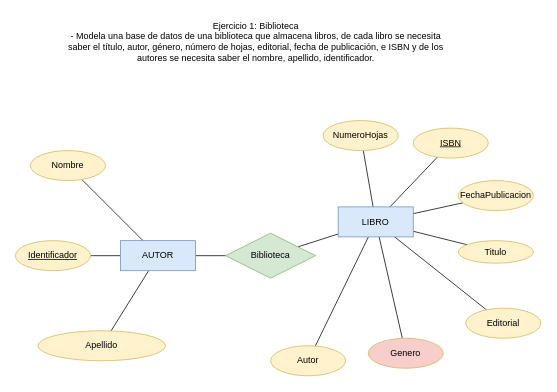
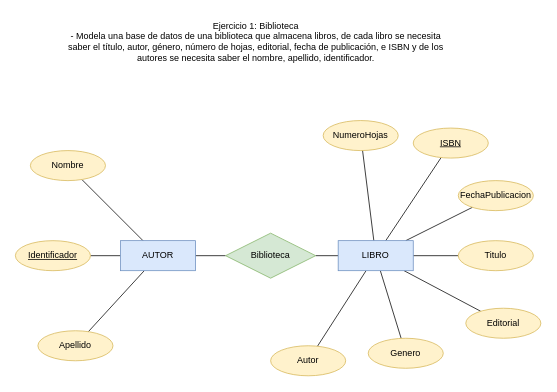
(375, 222) -> (375, 255)
(495, 252) -> (495, 255)
(102, 345) -> (75, 345)
(405, 353) -> (405, 353)
